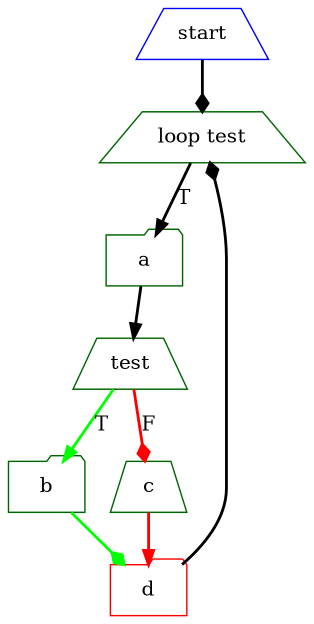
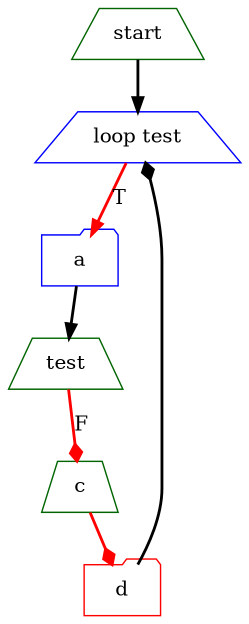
(202, 34) -> (138, 34)
(202, 77) -> (138, 79)
(202, 137) -> (138, 137)
(177, 192) -> (112, 192)
(144, 260) -> (80, 260)
(47, 487) -> none
(149, 532) -> (98, 531)
